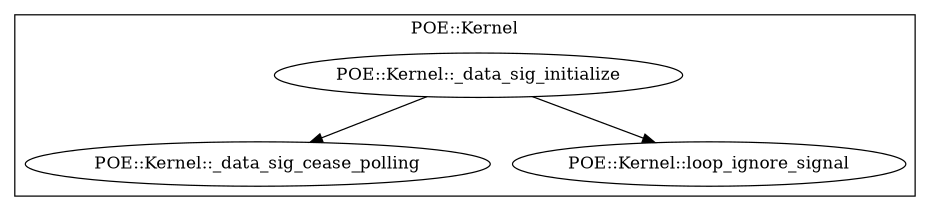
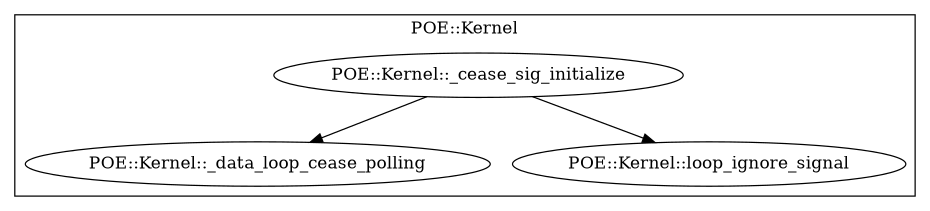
(479, 75) -> (479, 75)
(258, 164) -> (258, 164)
